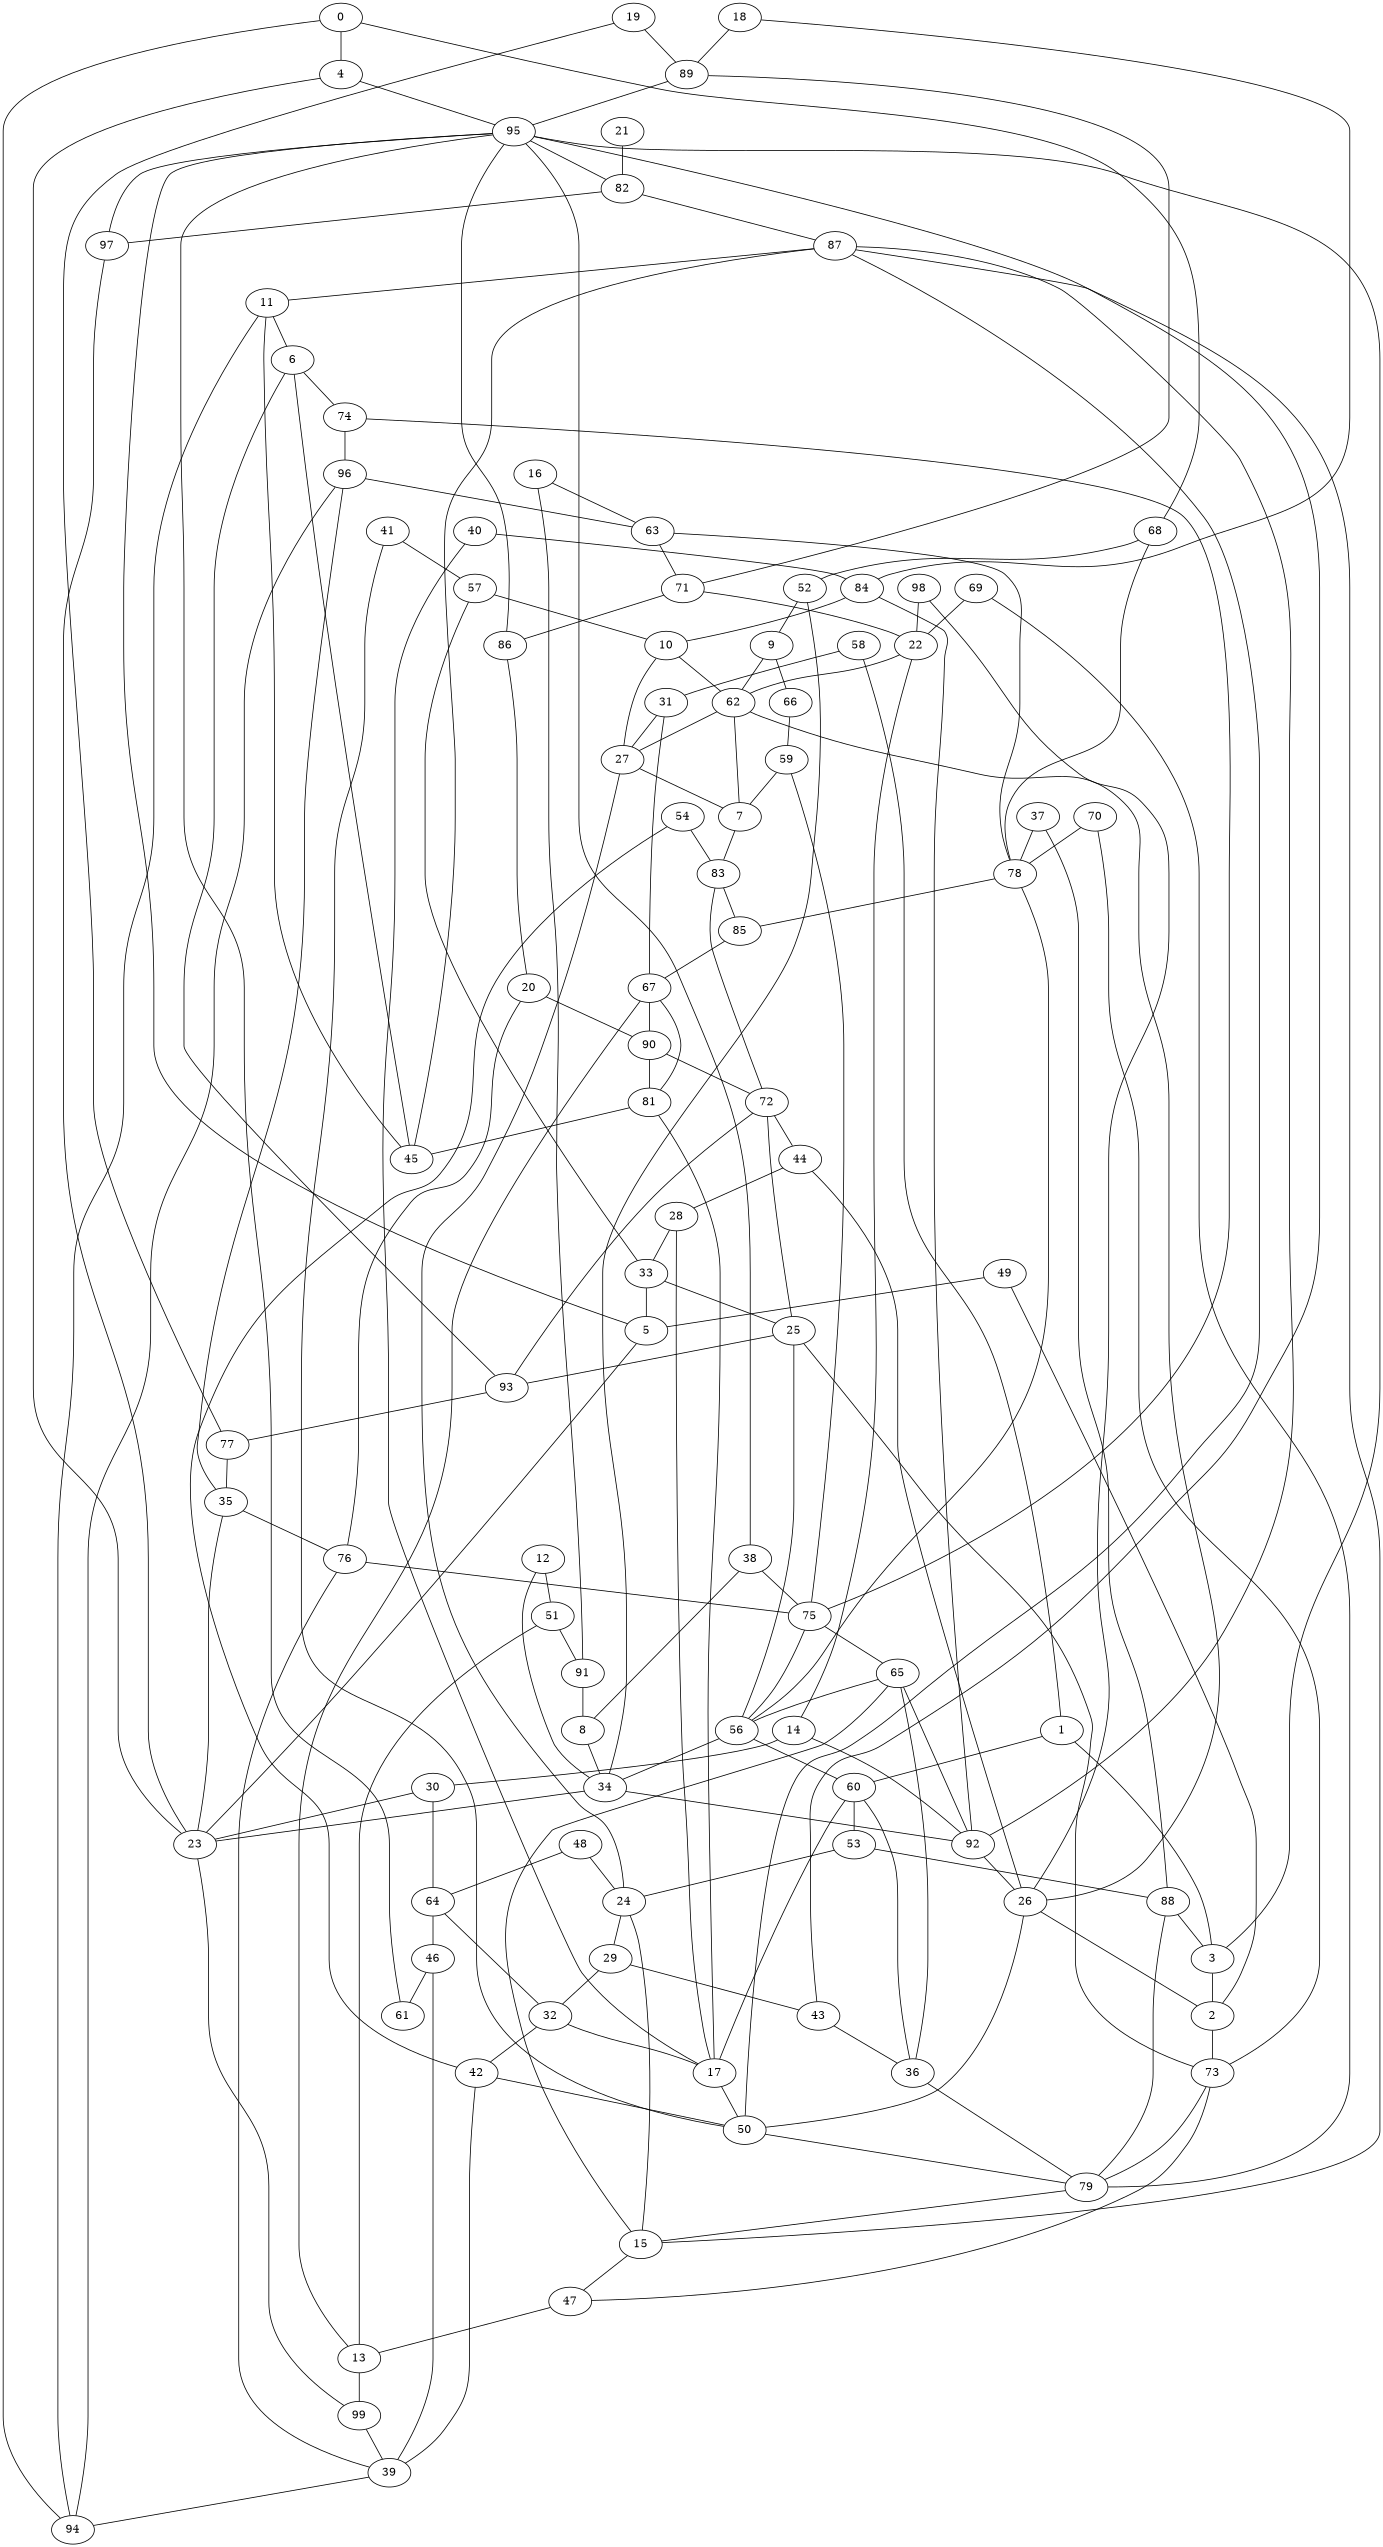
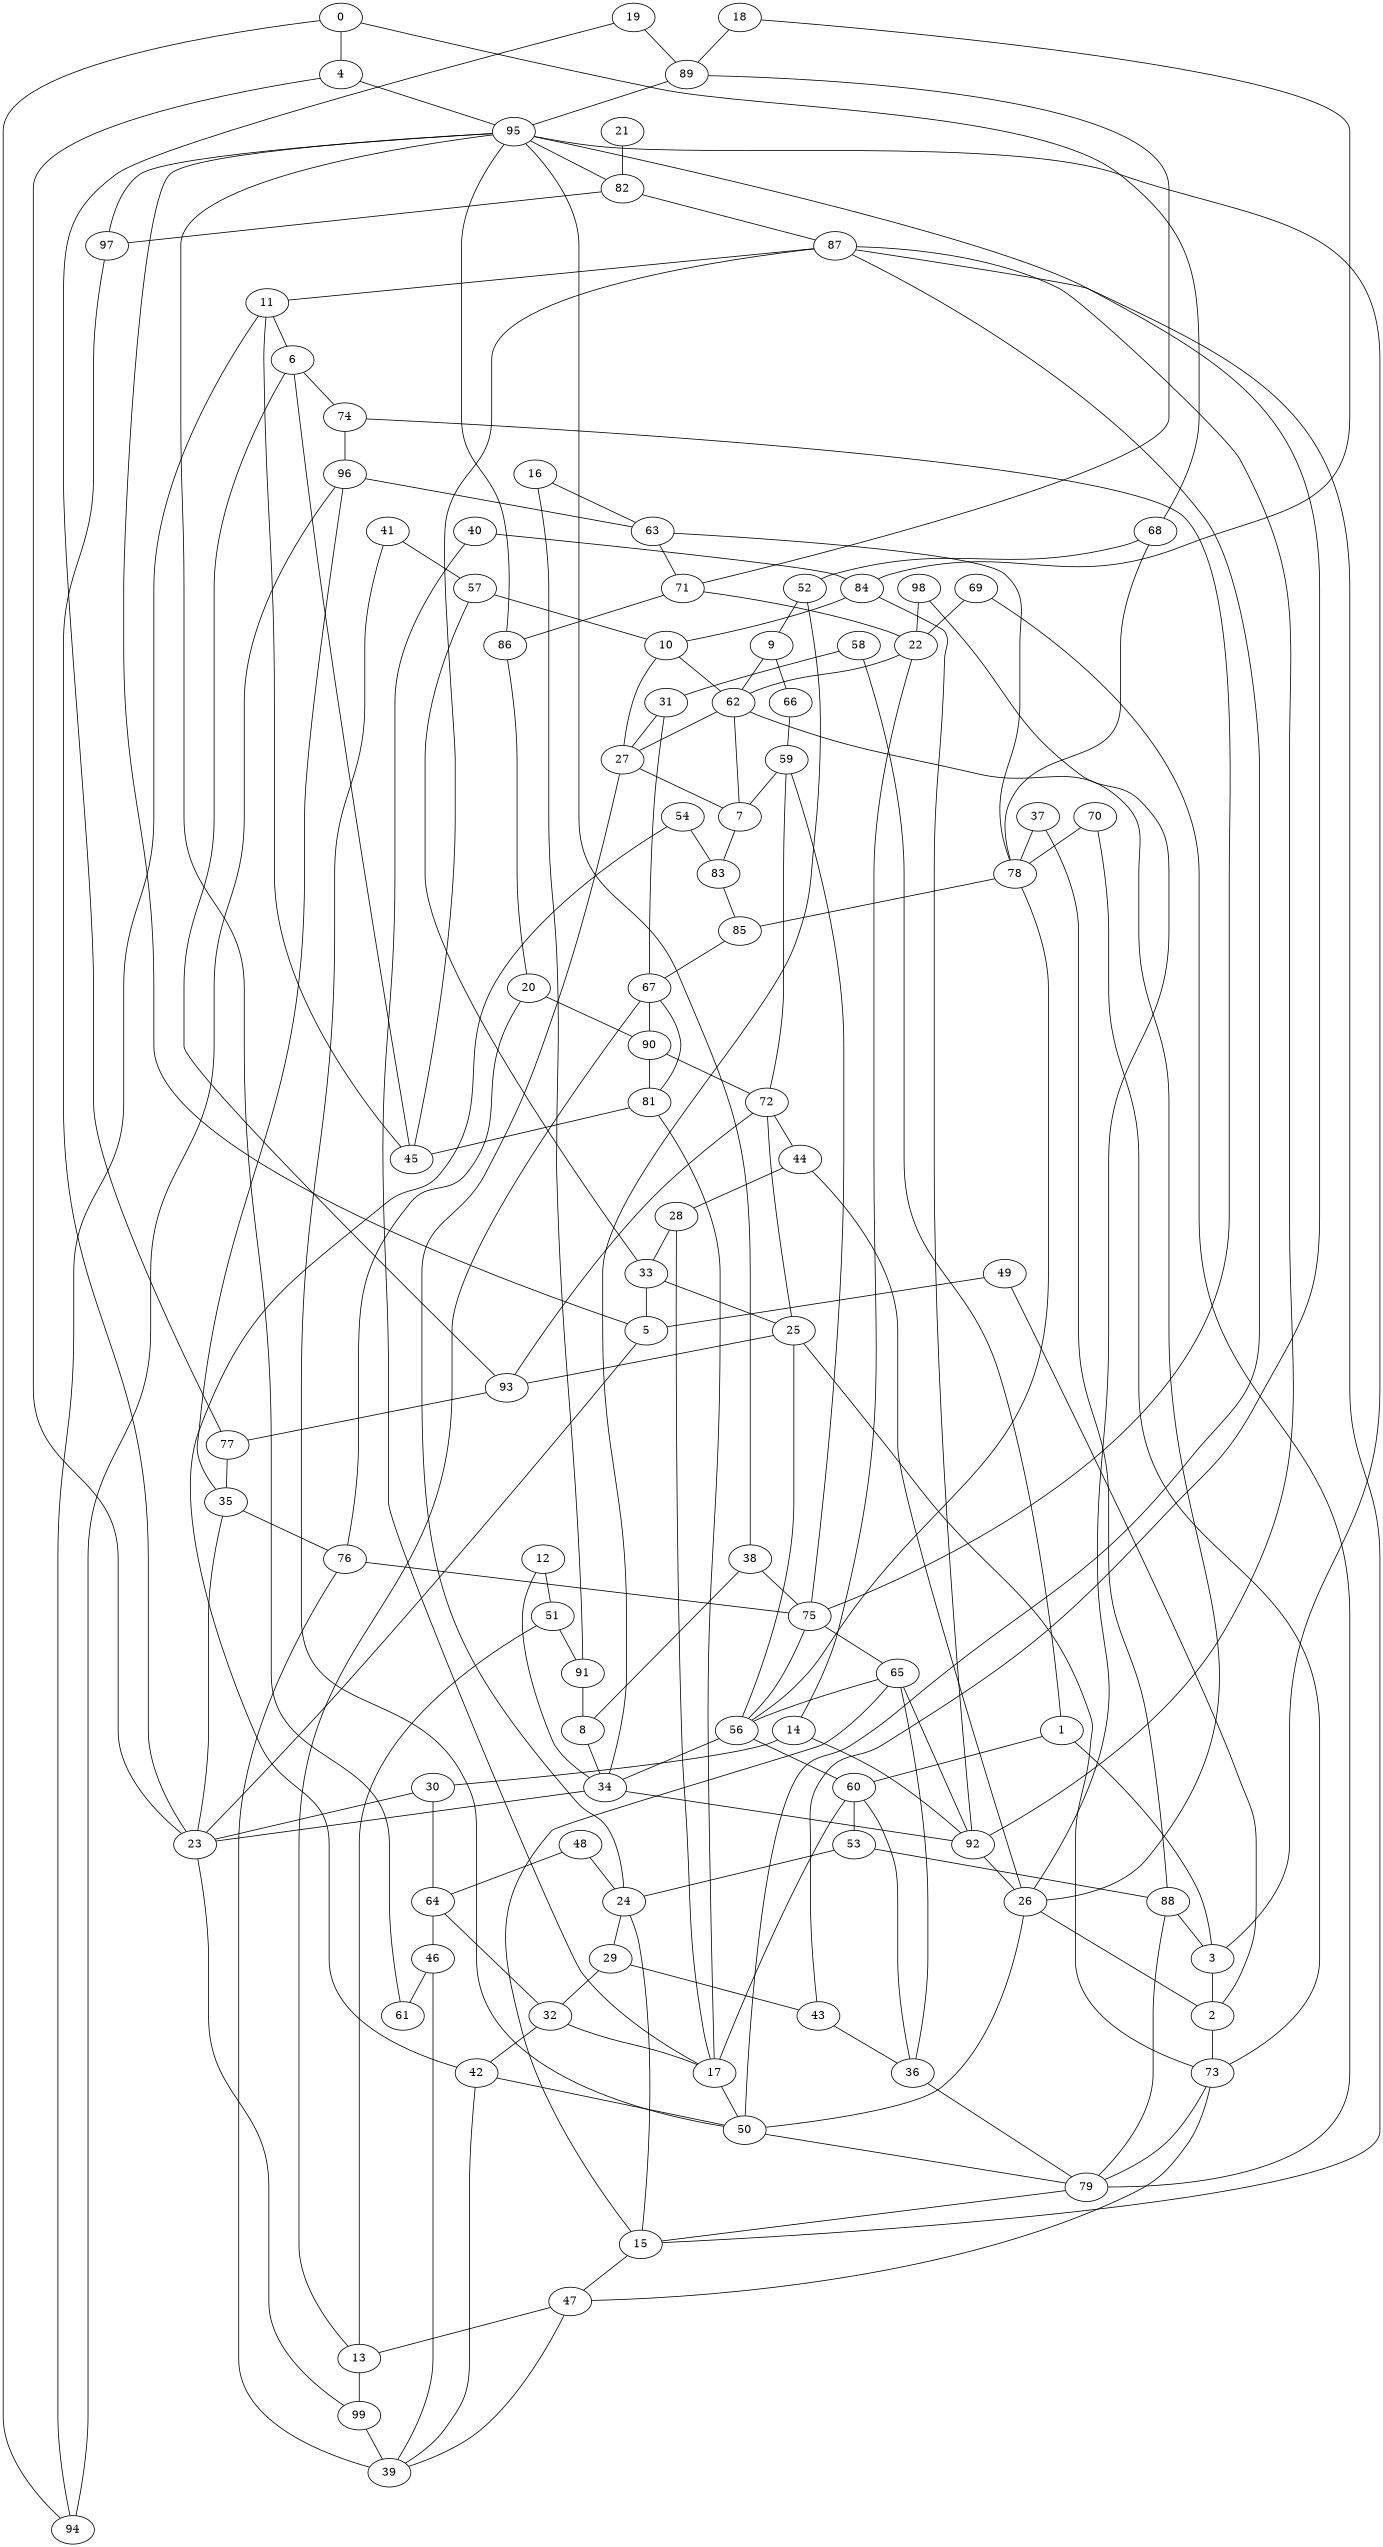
(726, 990) -> (784, 932)
(231, 2501) -> (503, 2408)
